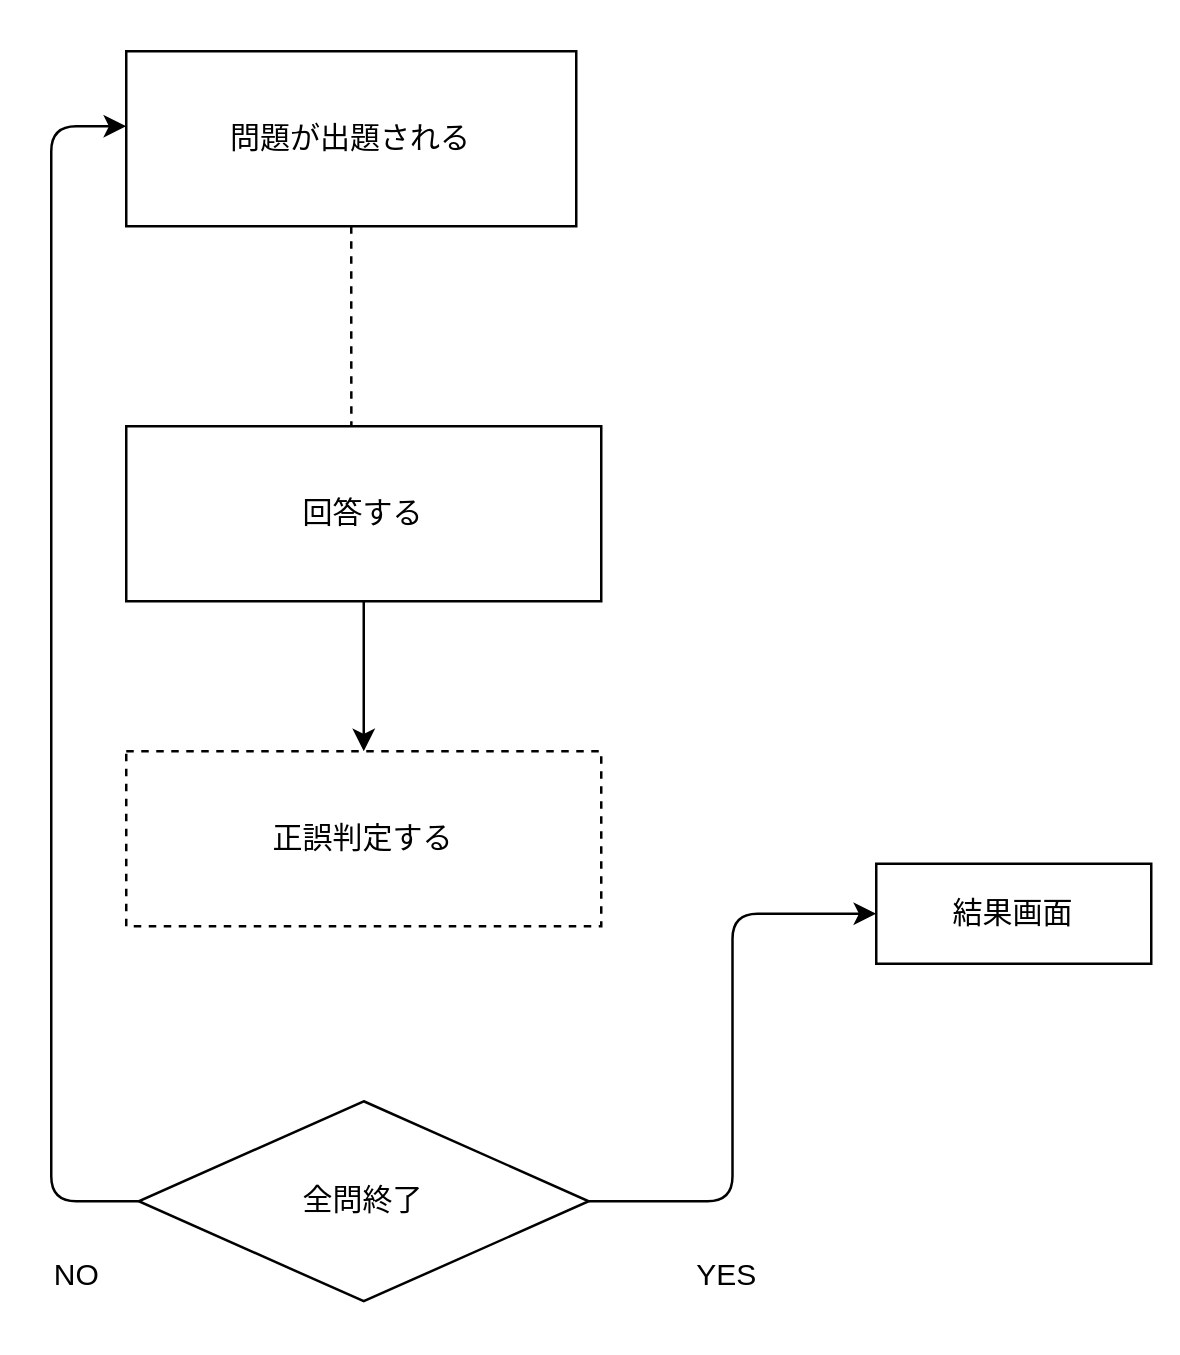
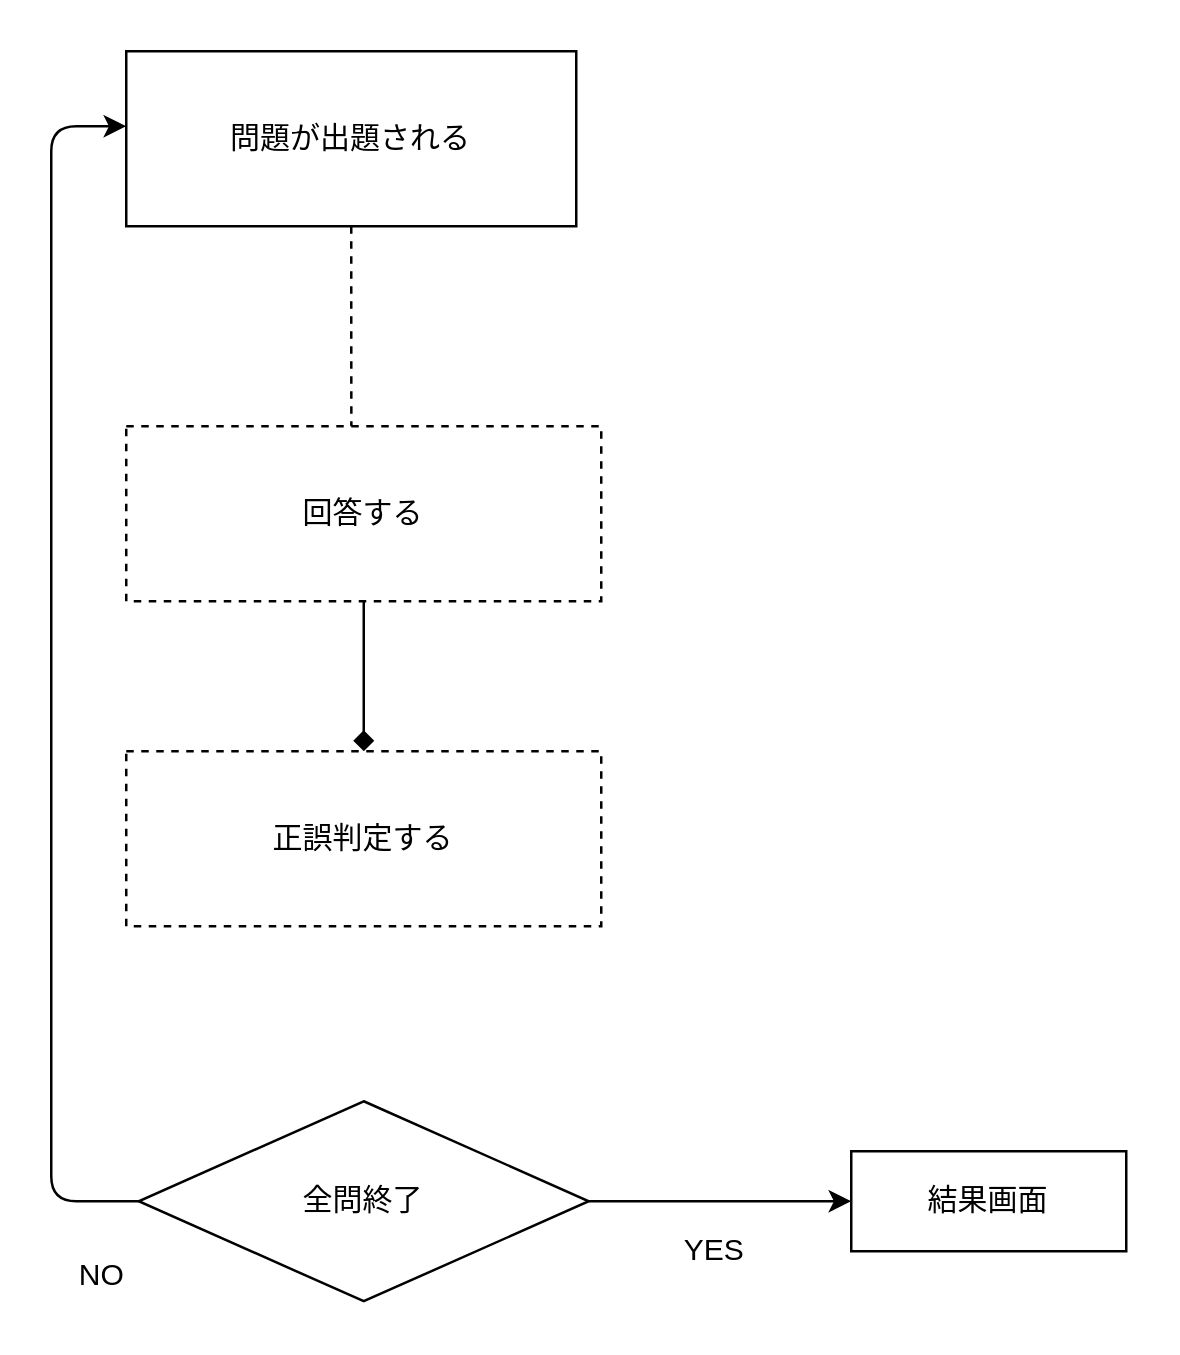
(364, 514) -> (364, 514)
(364, 732) -> (364, 731)
(1014, 914) -> (989, 1201)
(76, 1276) -> (101, 1276)
(726, 1276) -> (714, 1251)
